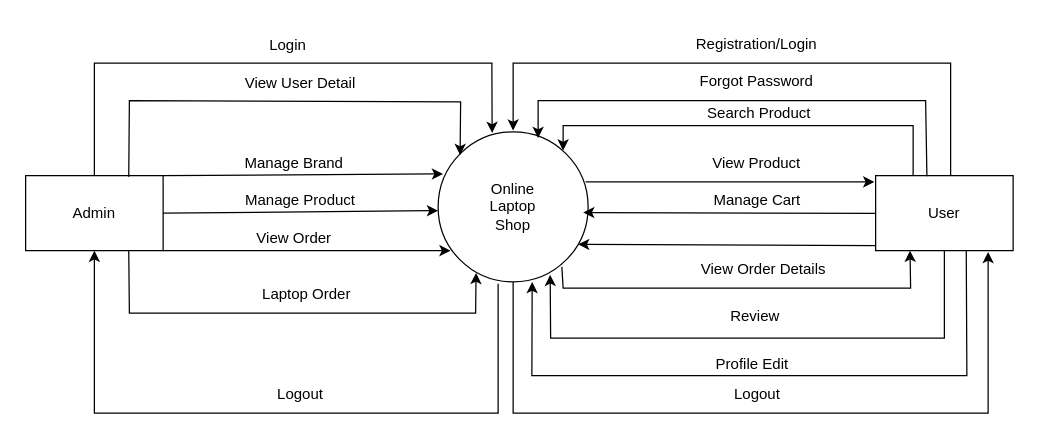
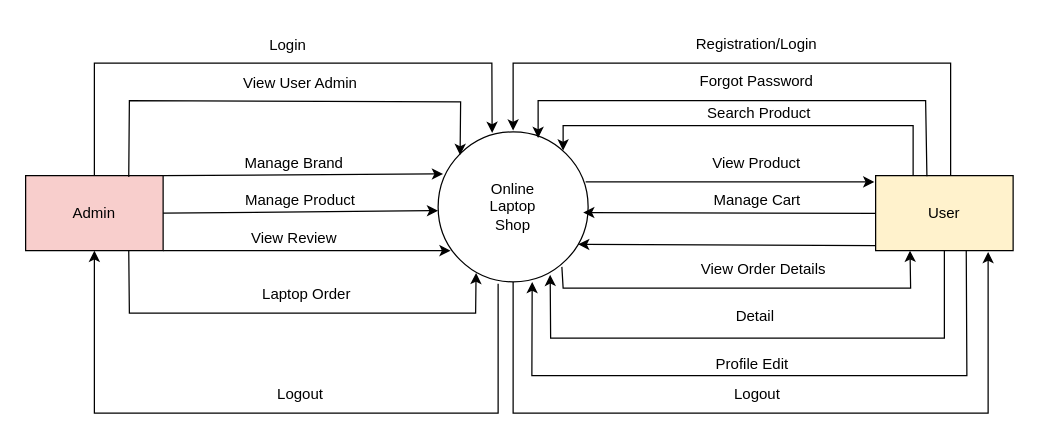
(301, 83) -> (301, 83)
(94, 213) -> (94, 213)
(944, 213) -> (944, 213)
(294, 238) -> (294, 238)
(758, 317) -> (758, 317)
